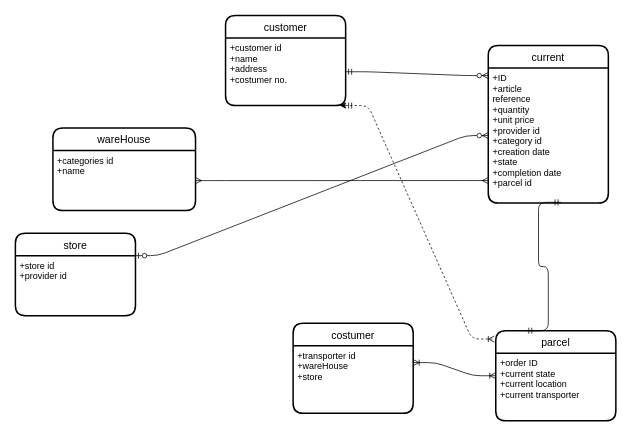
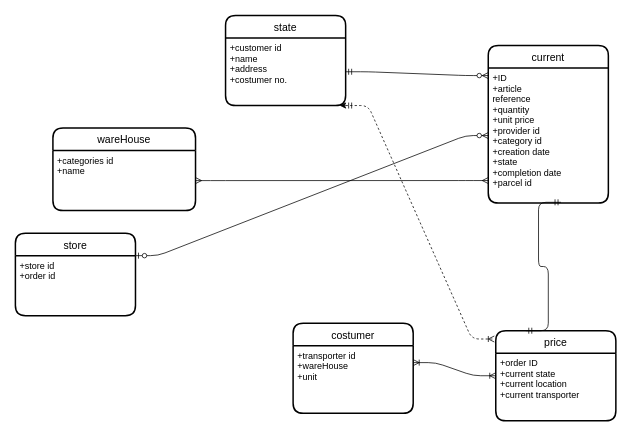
(285, 27) -> (285, 27)
(40, 266) -> (40, 266)
(555, 342) -> (555, 342)
(332, 356) -> (332, 356)
